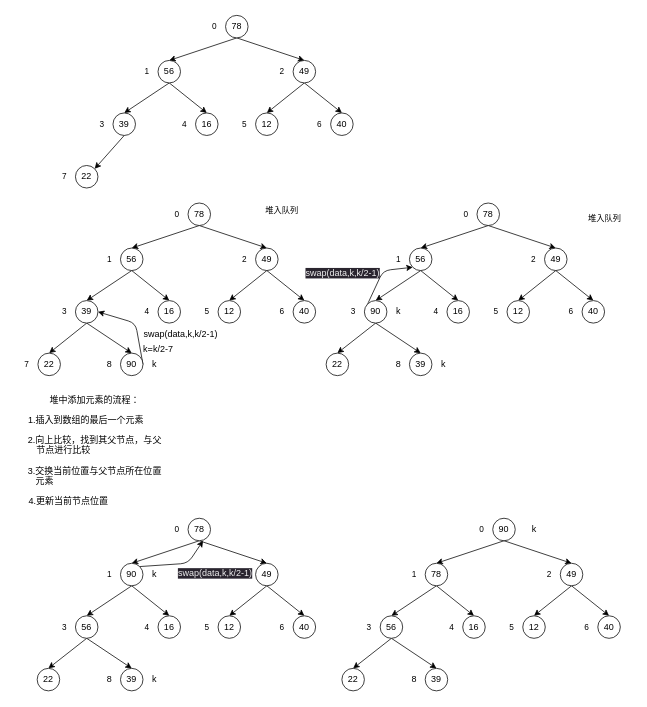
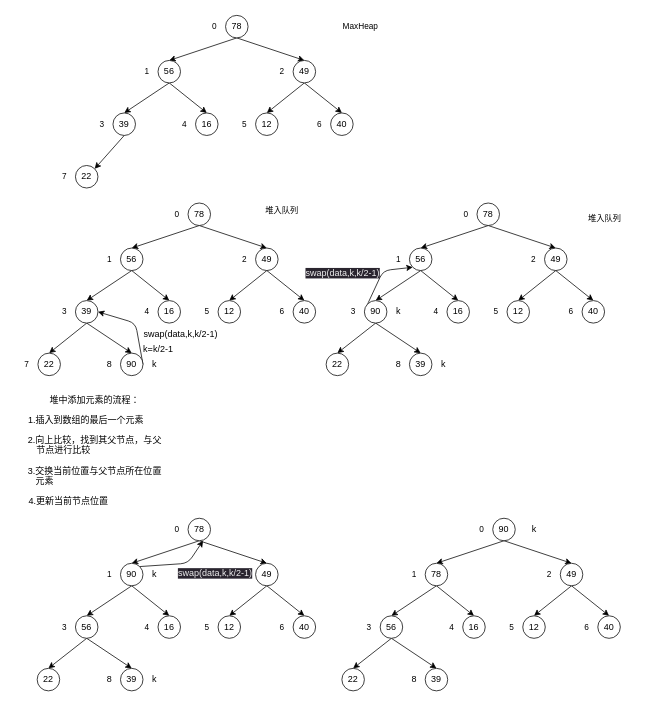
none -> (360, 27)
(158, 349) -> (158, 349)
